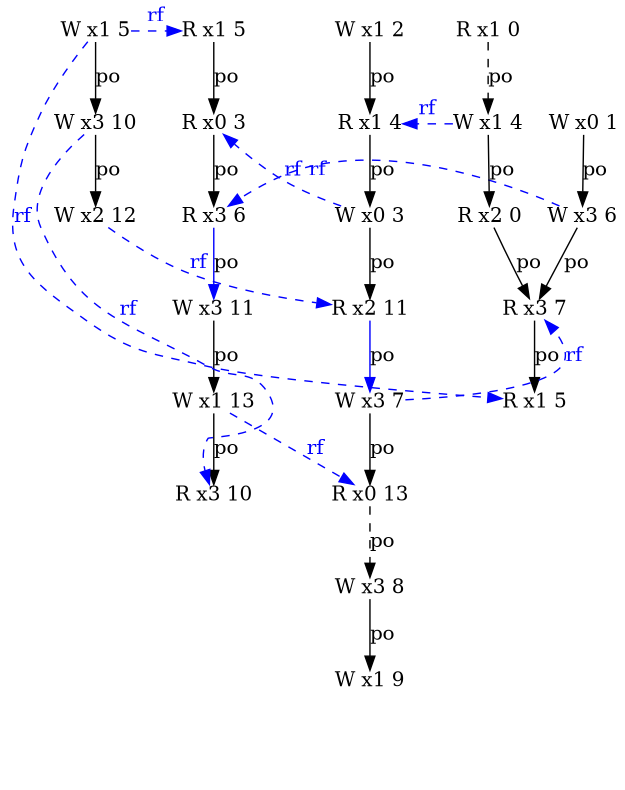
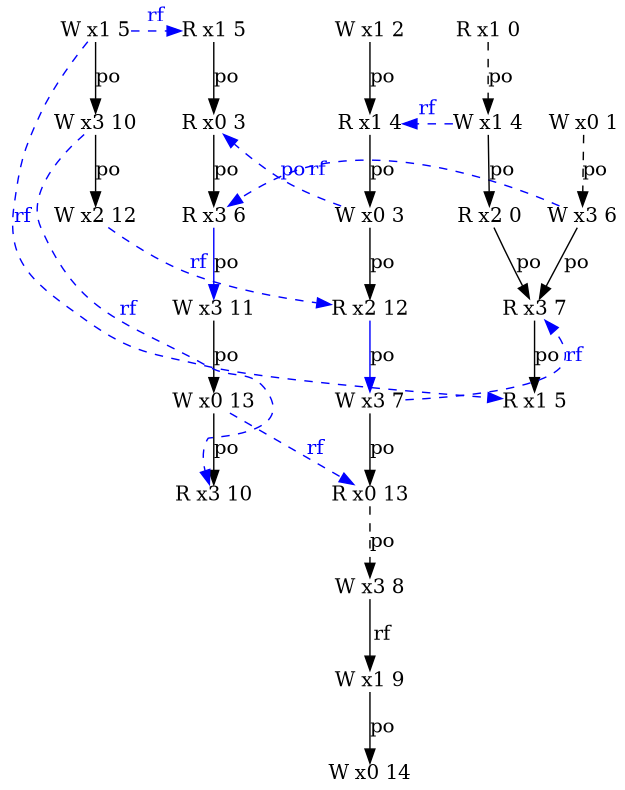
(583, 163) -> (583, 163)
(293, 170) -> (293, 170)
(370, 310) -> (370, 310)
(214, 402) -> (214, 402)
(383, 635) -> (383, 635)
none -> (370, 774)
